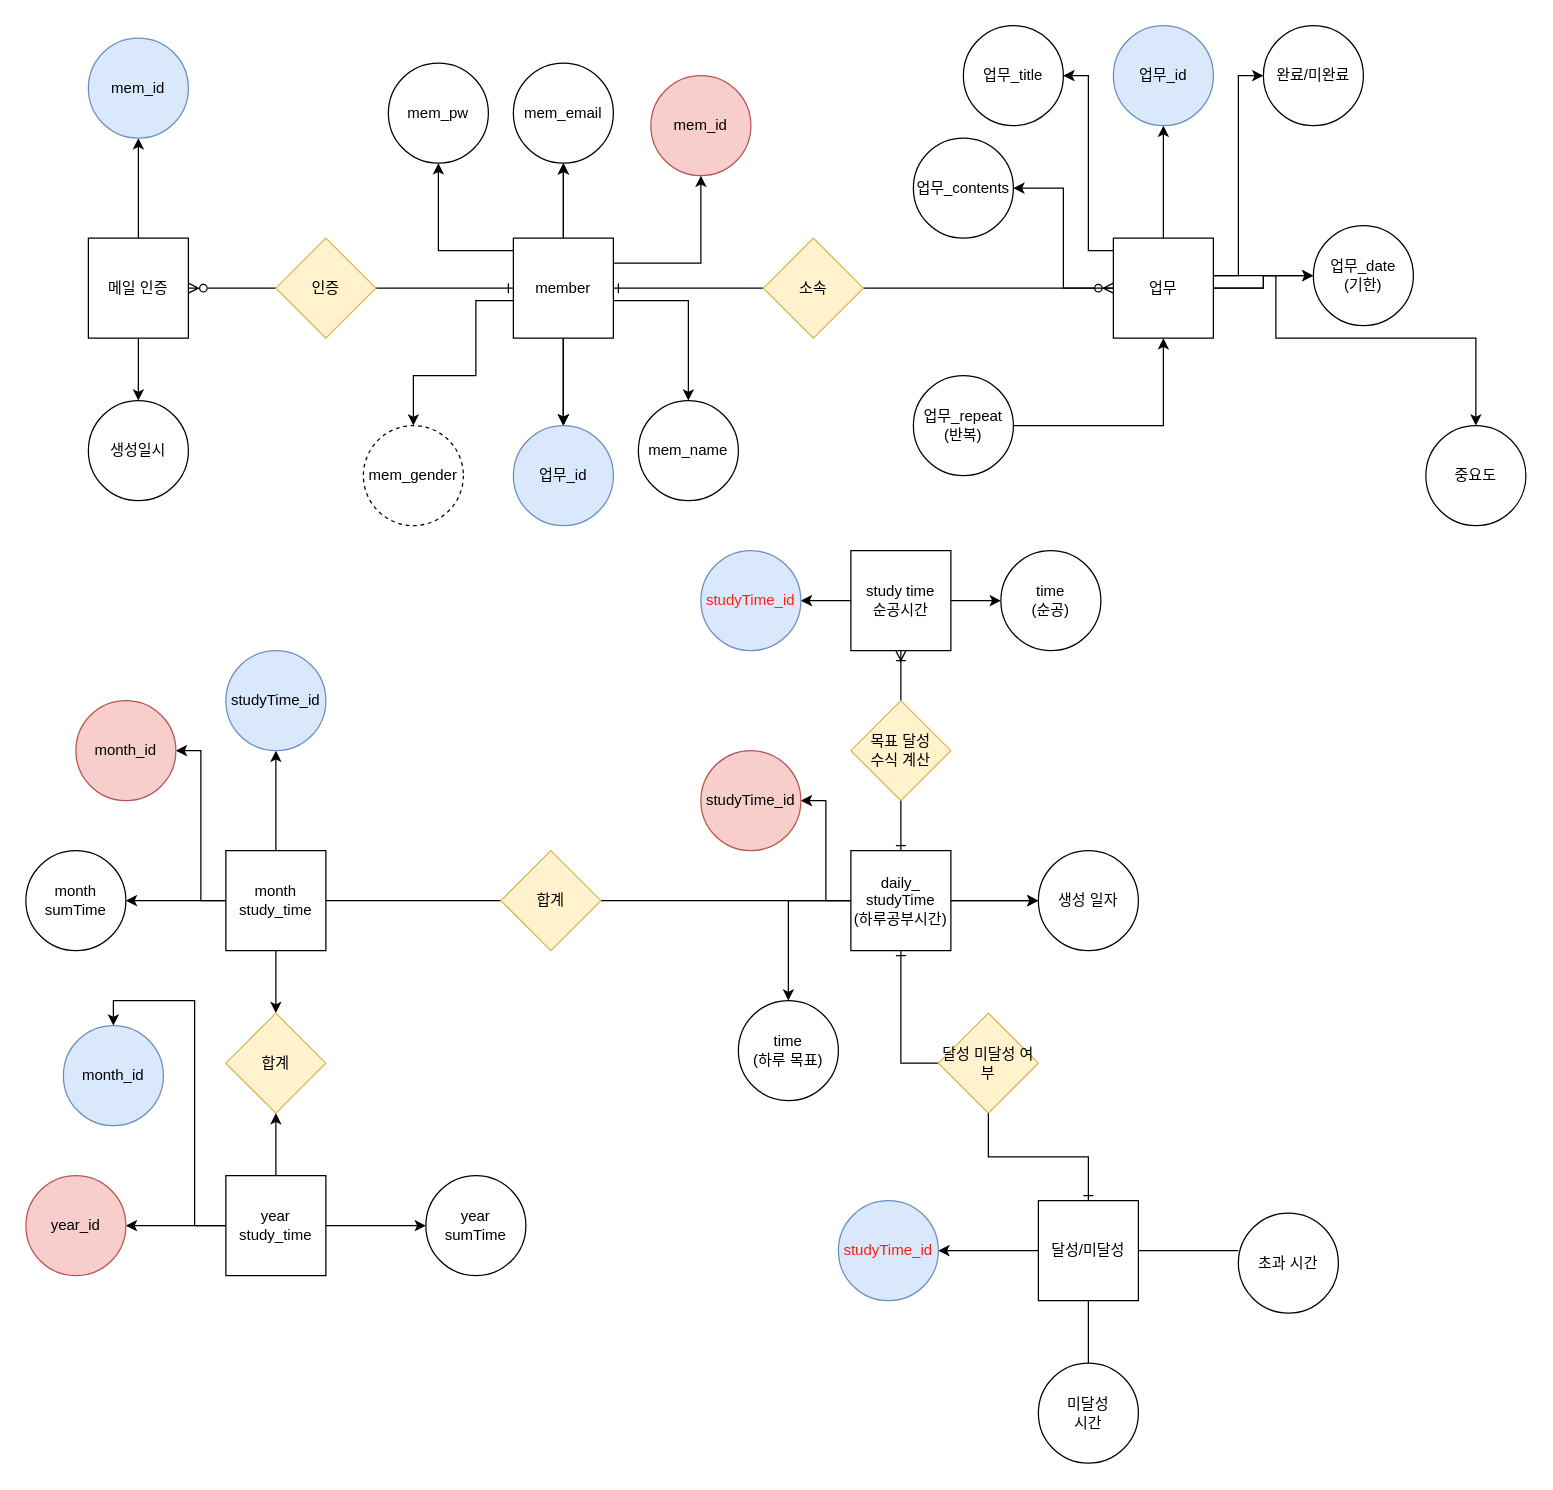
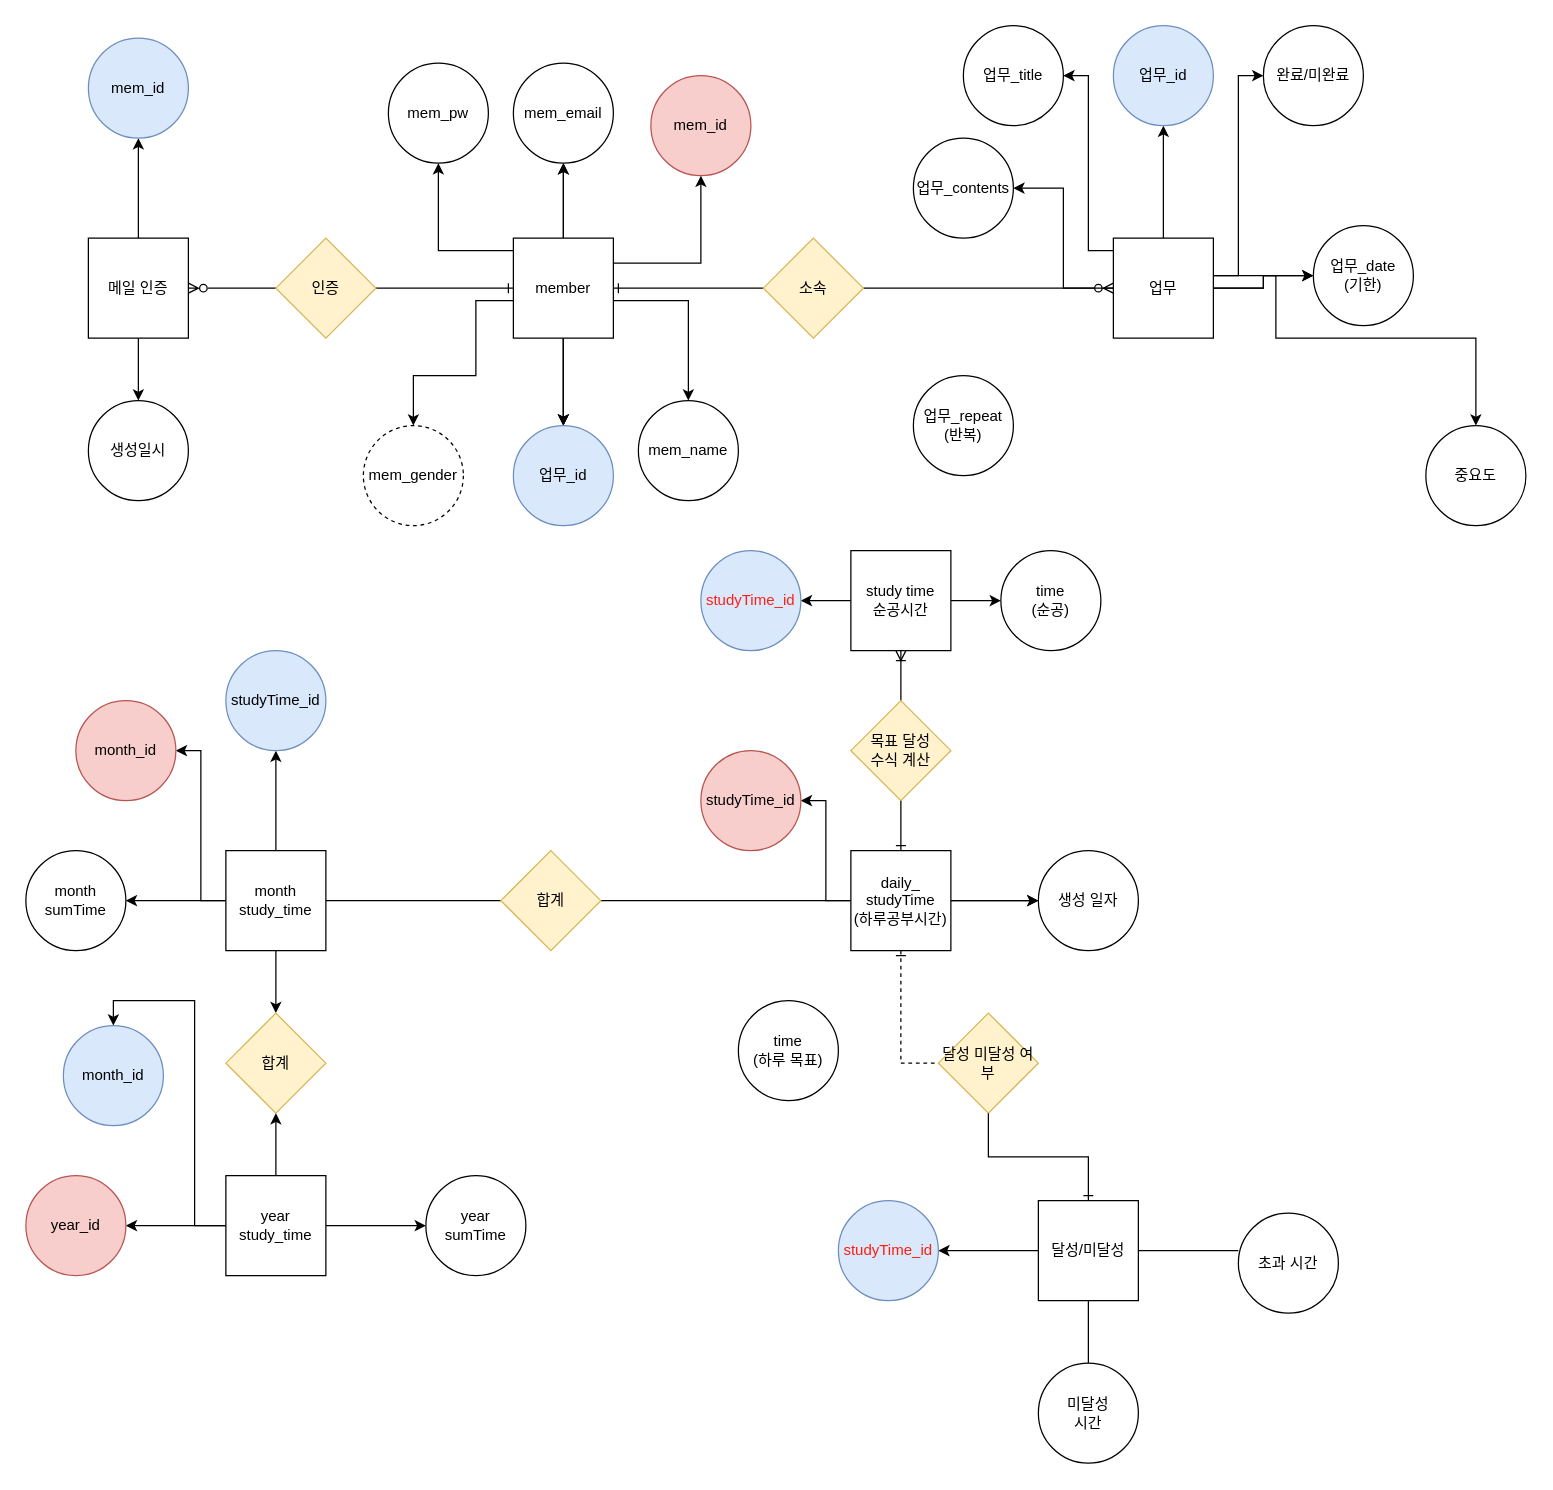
(1127, 426) -> none
(788, 947) -> none
(901, 1027) -> (901, 1027)
